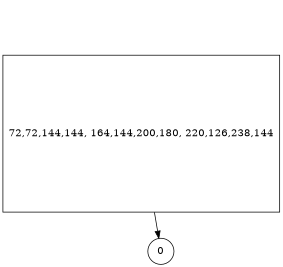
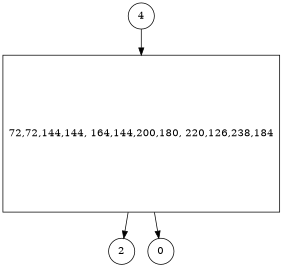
none -> (141, 16)
(141, 134) -> (141, 134)
none -> (122, 251)
